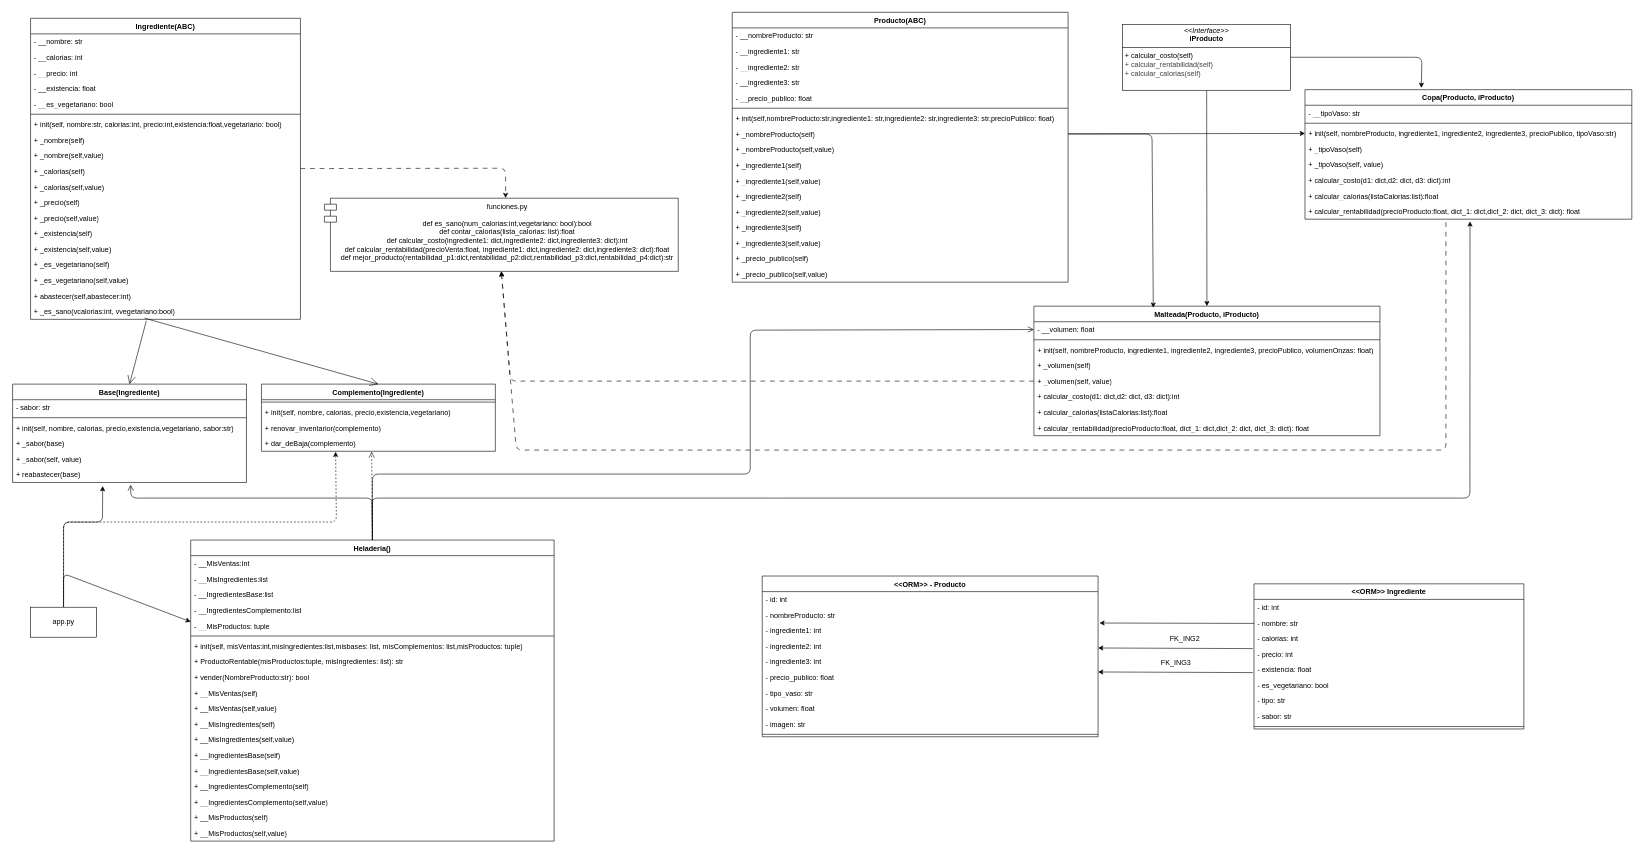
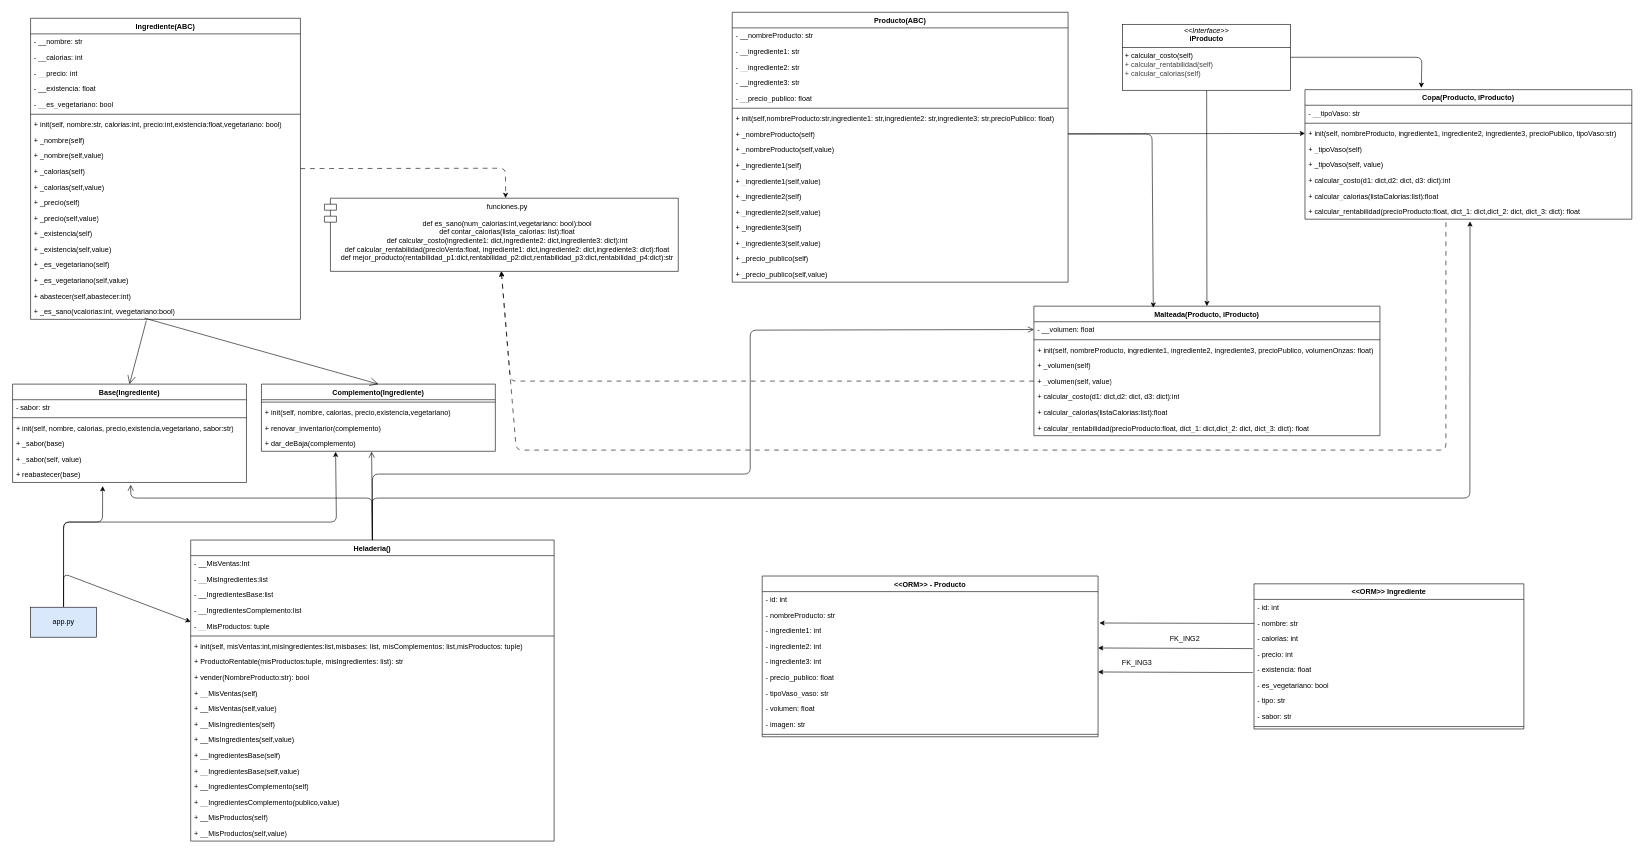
(372, 464) -> (372, 464)
(250, 522) -> (250, 522)
(63, 623) -> (63, 623)
(1176, 663) -> (1137, 663)
(794, 694) -> (802, 694)
(267, 803) -> (272, 803)
